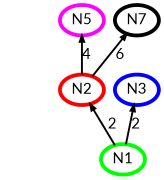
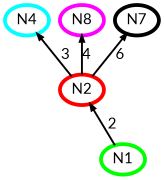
none -> (27, 20)
(82, 20) -> (82, 20)
(137, 90) -> none
